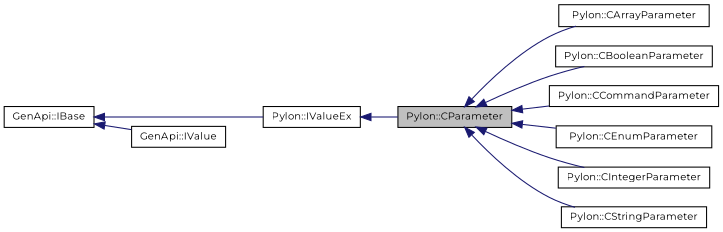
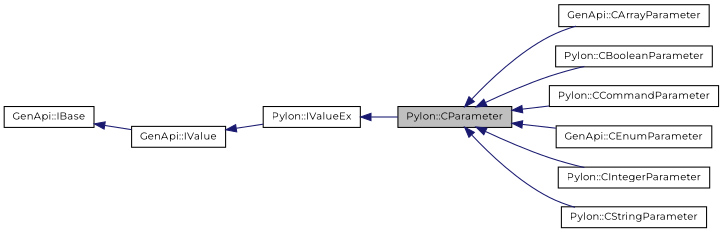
(634, 16) -> (634, 16)
(184, 117) -> (250, 126)
(634, 137) -> (634, 137)
